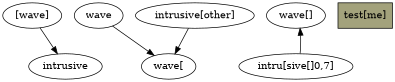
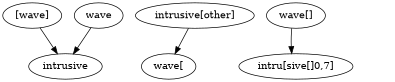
(365, 16) -> none
(130, 39) -> (84, 38)
(301, 44) -> (291, 37)
